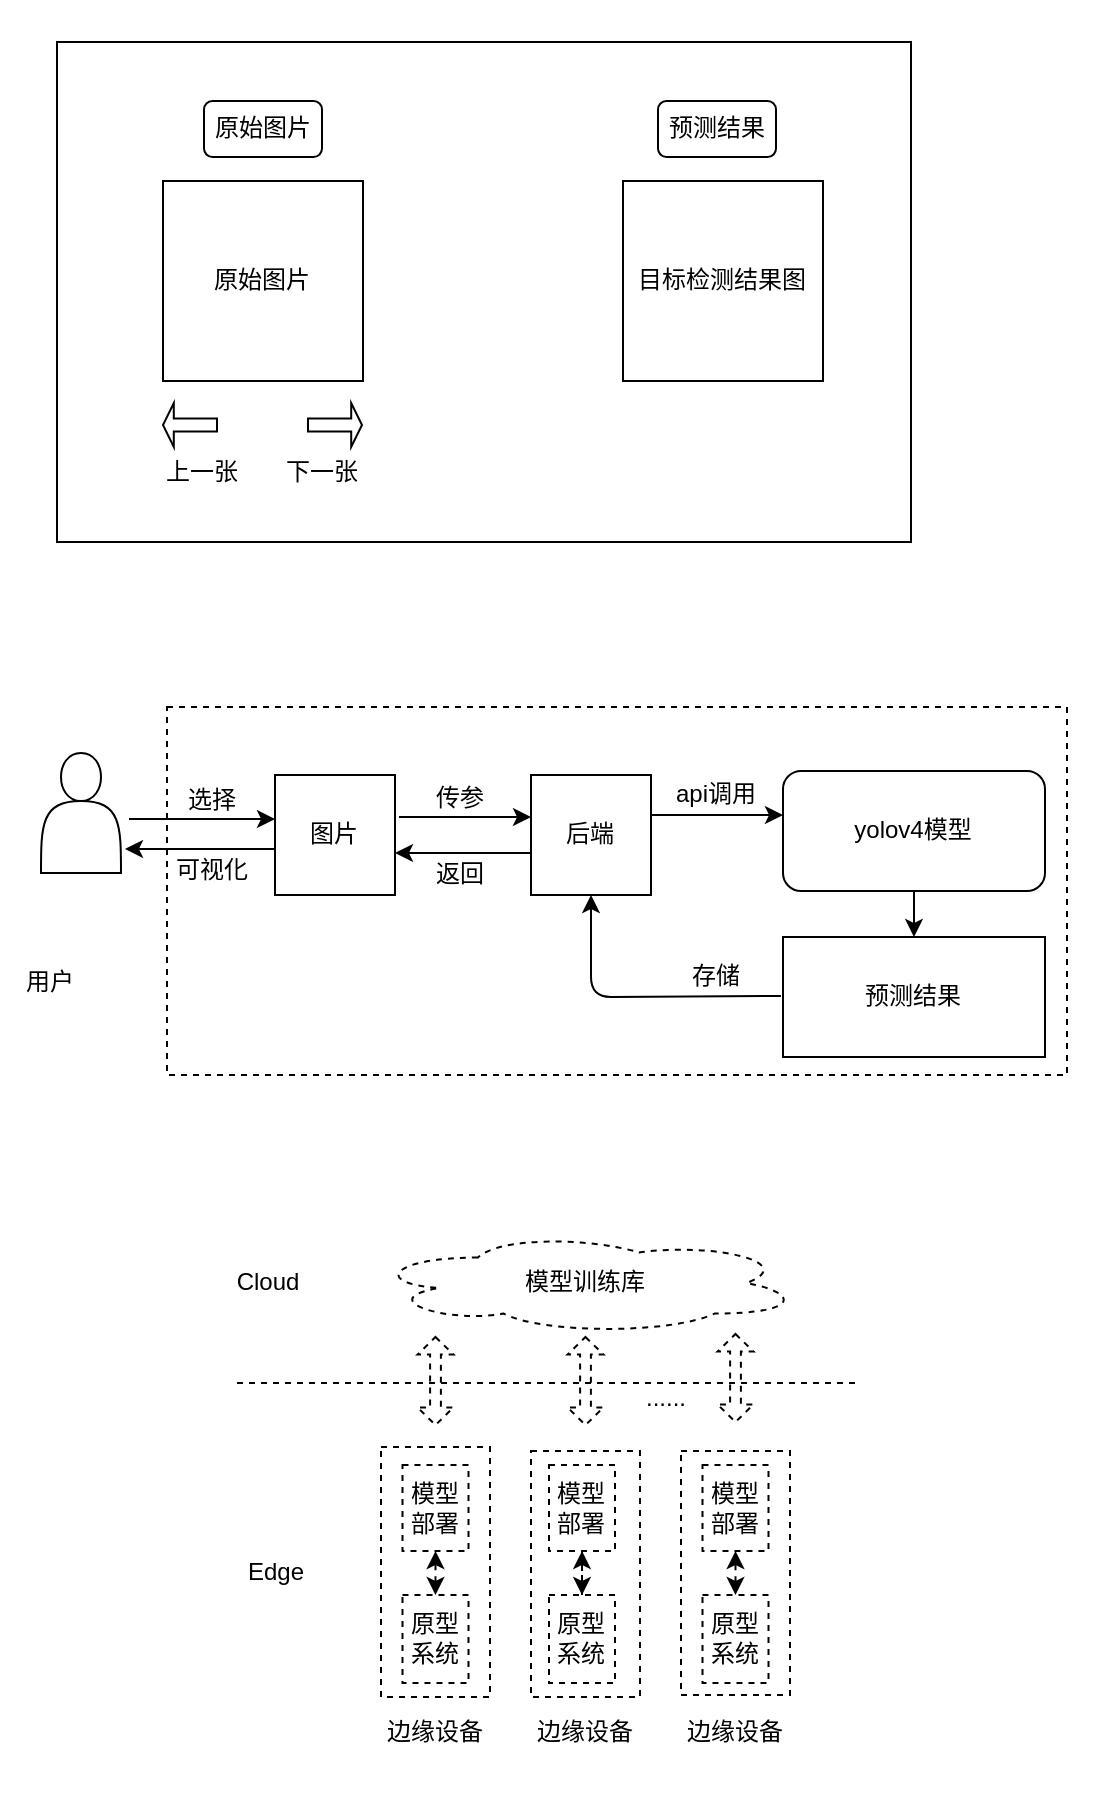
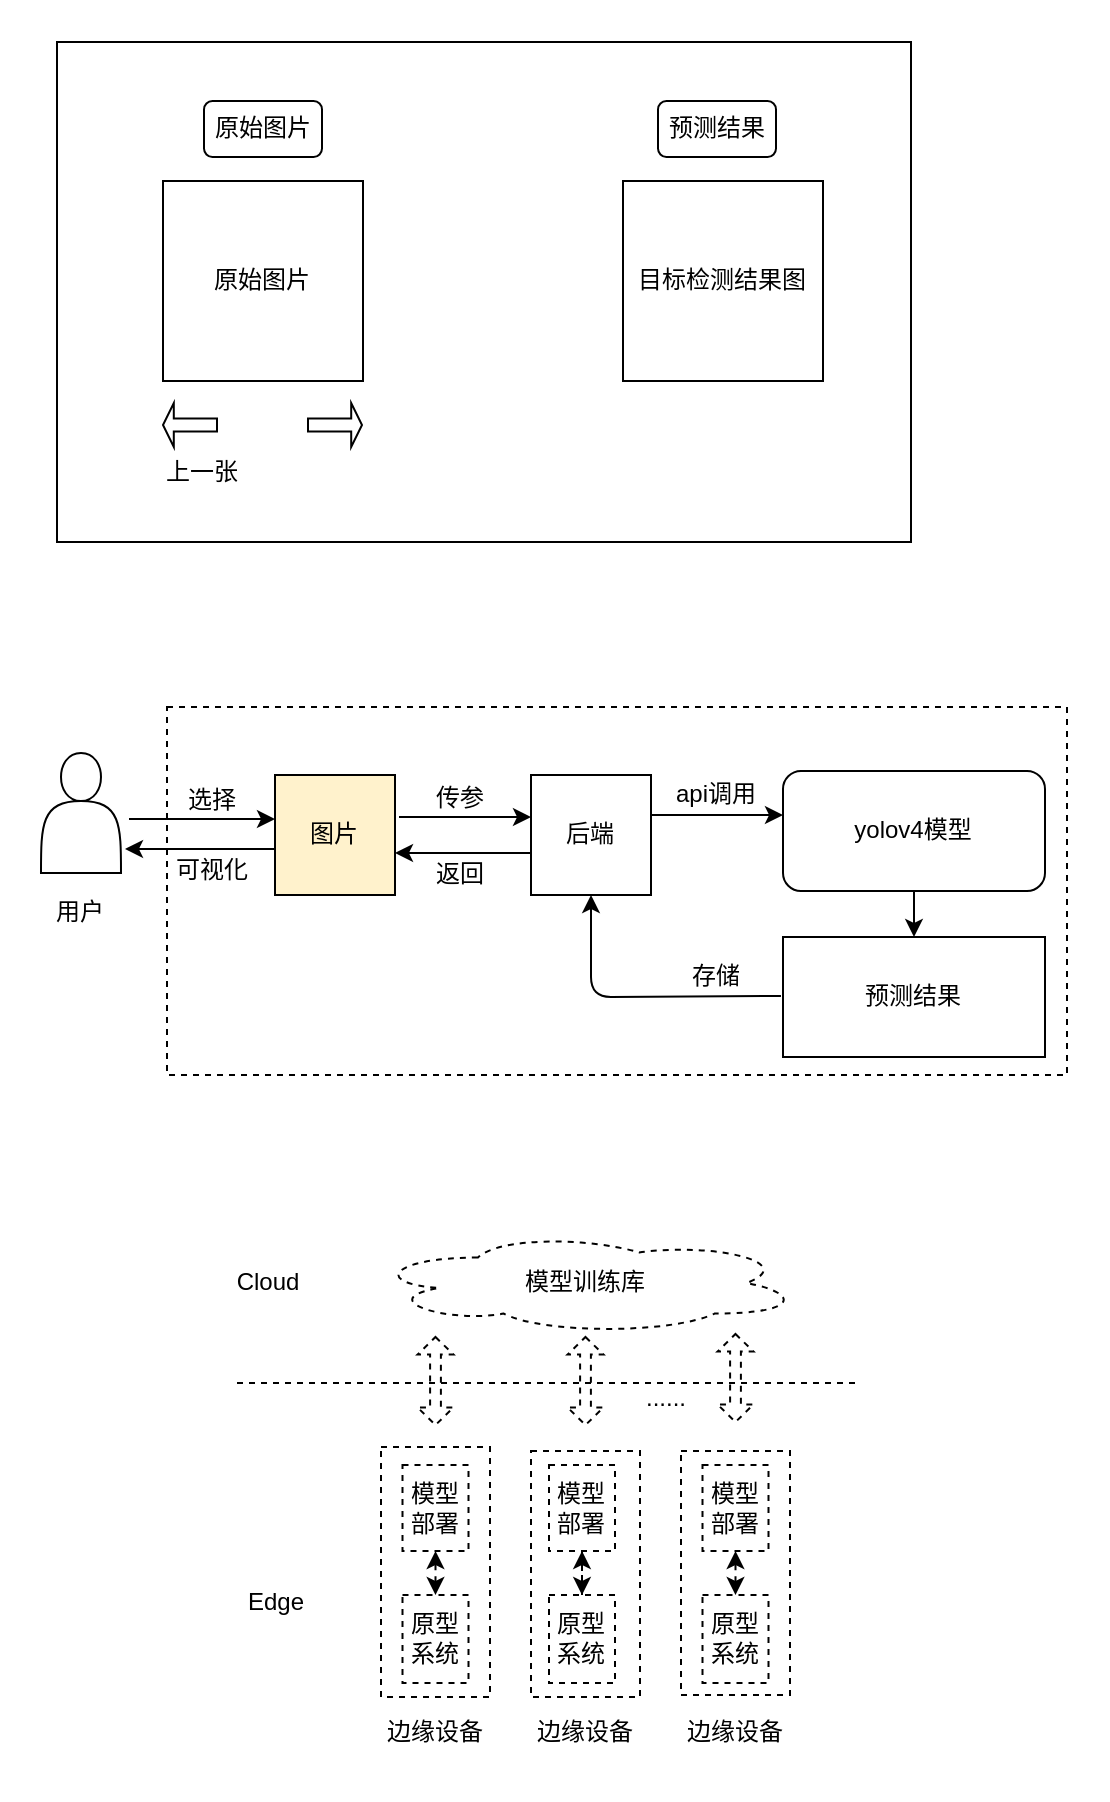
(323, 473) -> none
(335, 835) -> (335, 835)
(51, 983) -> (81, 913)
(277, 1573) -> (277, 1603)
